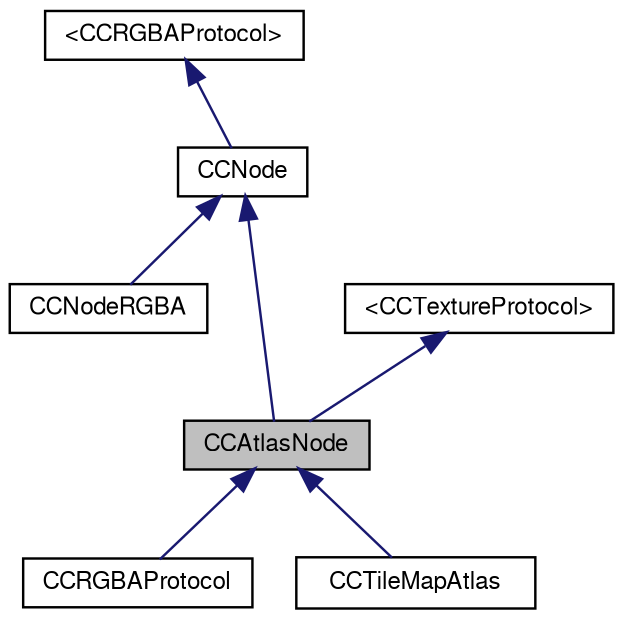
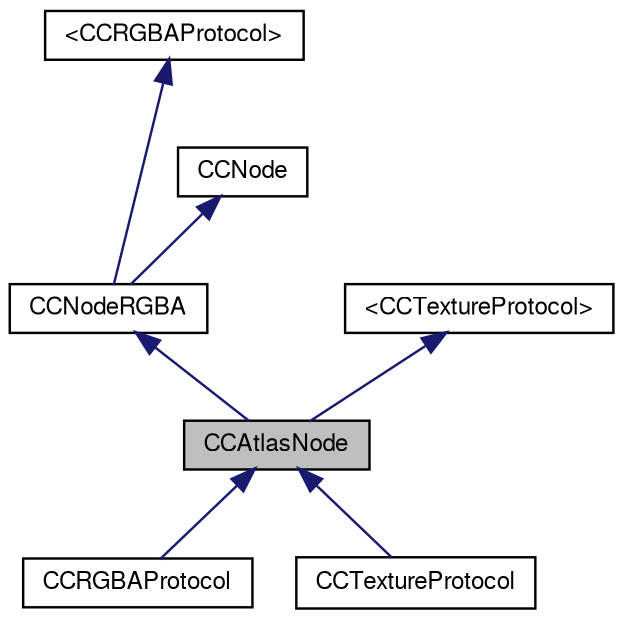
(214, 115) -> (138, 184)
(261, 321) -> (202, 384)
(416, 583) -> (416, 583)
